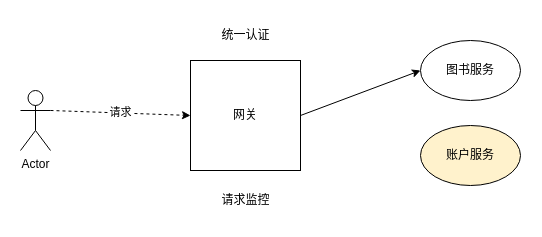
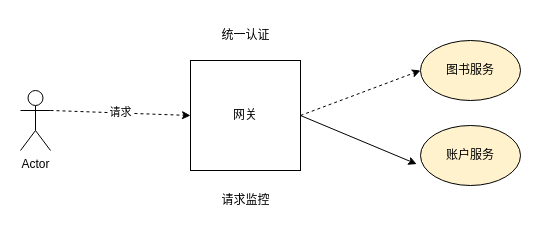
(471, 71) -> (471, 71)
(358, 94) -> (358, 94)
none -> (356, 139)
